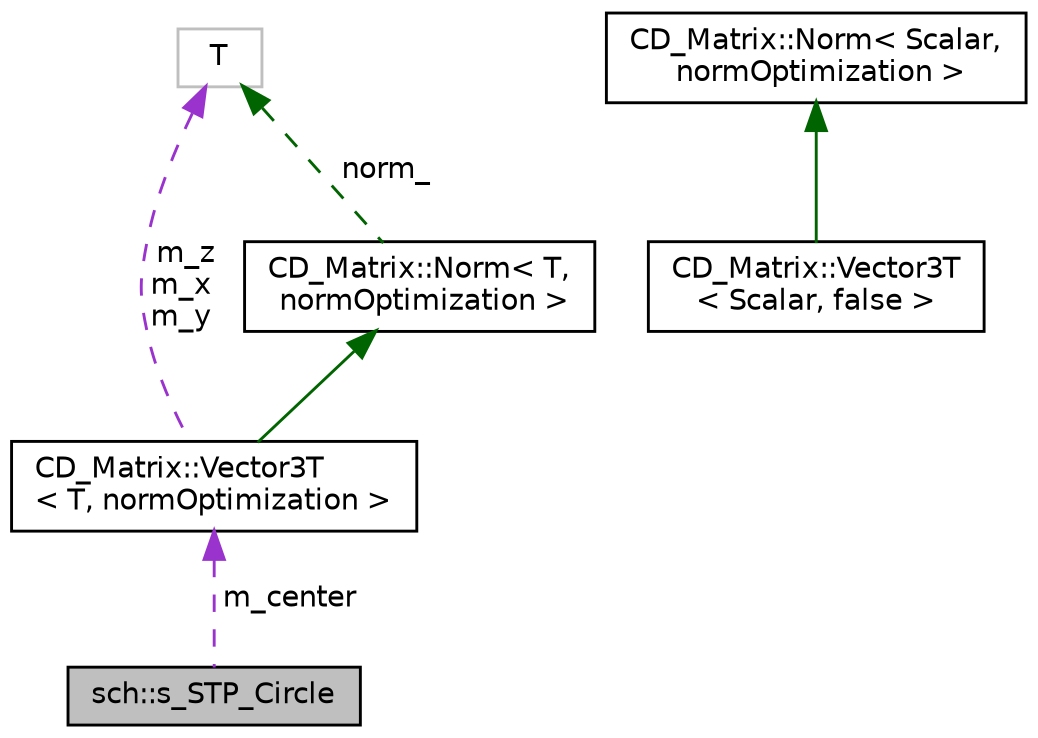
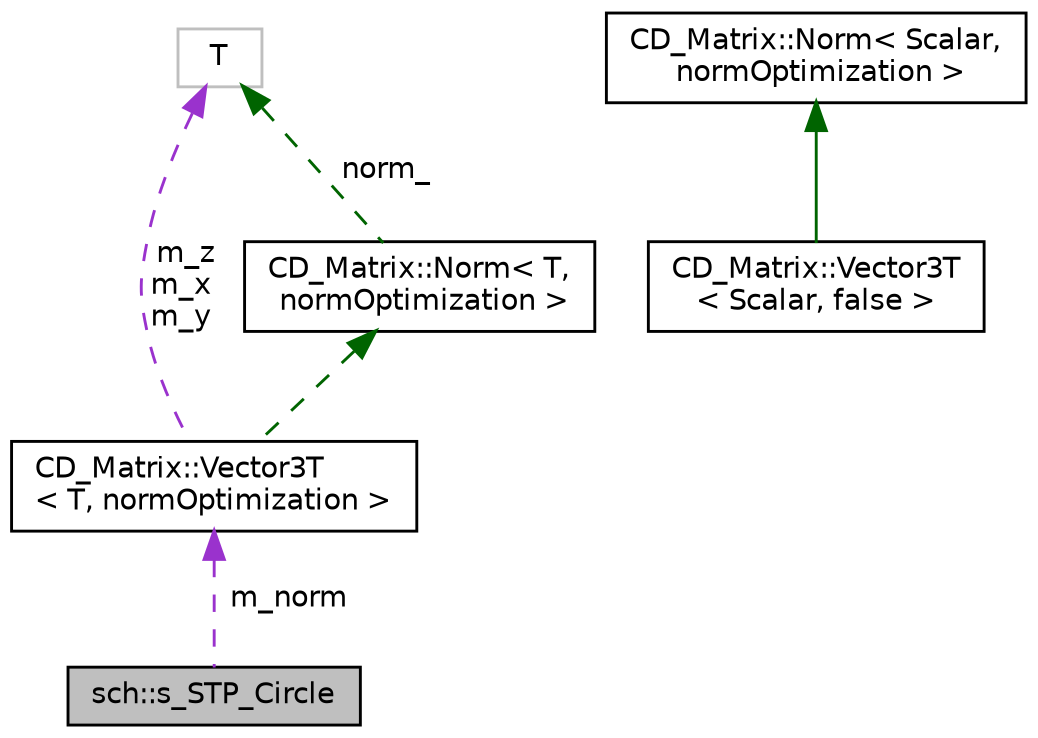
(306, 397) -> (306, 397)
(285, 599) -> (285, 599)
